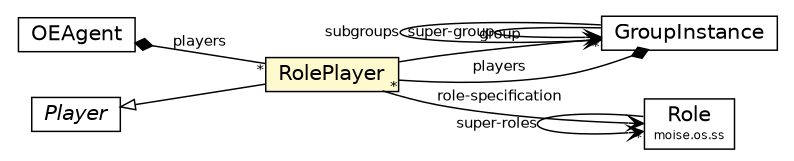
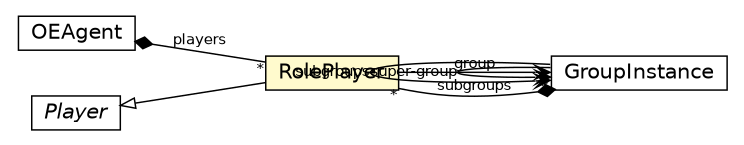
(500, 67) -> (475, 86)
(689, 124) -> none
